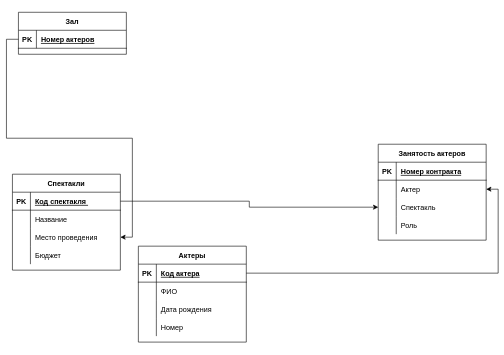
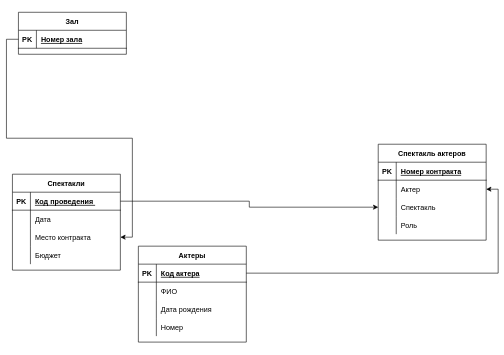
(66, 40) -> (60, 40)
(432, 154) -> (432, 154)
(60, 202) -> (62, 202)
(51, 220) -> (43, 220)
(66, 238) -> (64, 238)
